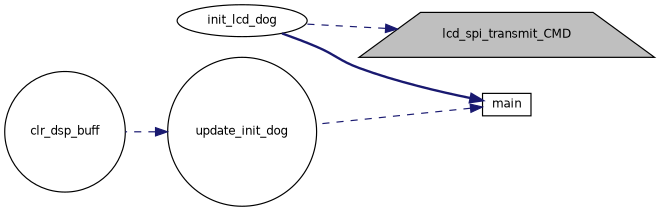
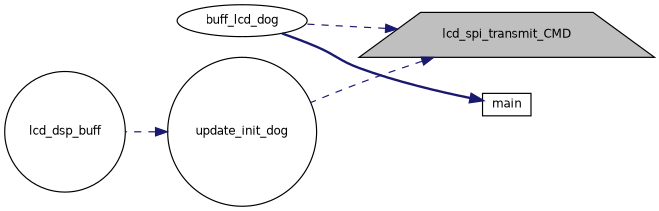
(242, 21) -> (242, 21)
(393, 116) -> (366, 81)
(65, 132) -> (65, 132)
